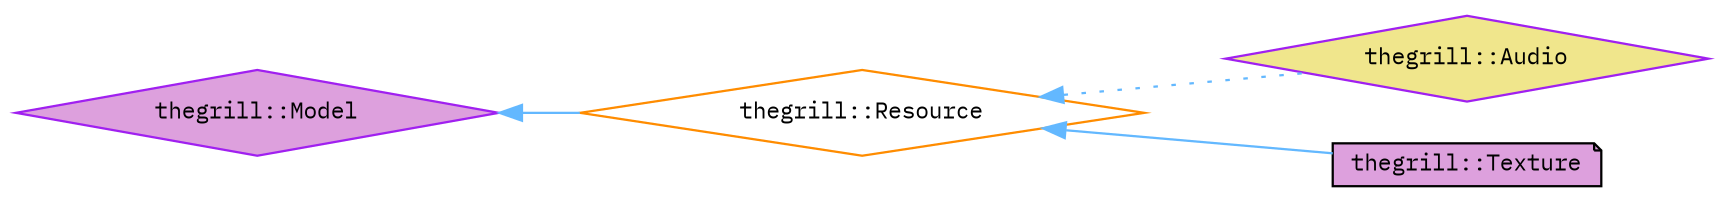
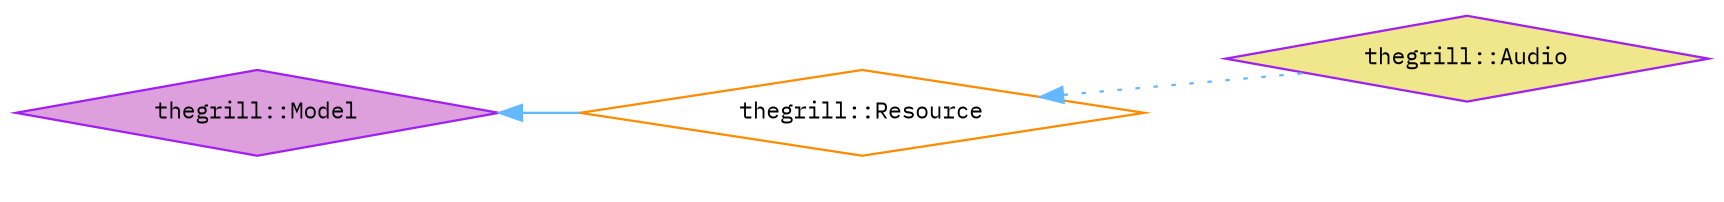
(1467, 165) -> none
